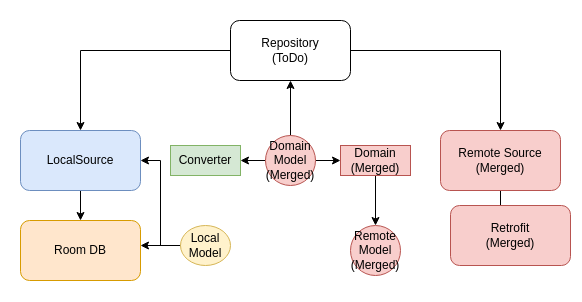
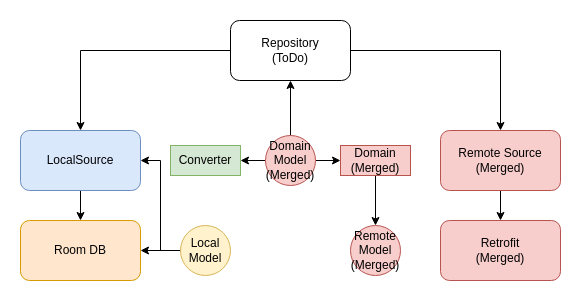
(511, 236) -> (501, 251)
(206, 246) -> (206, 251)
